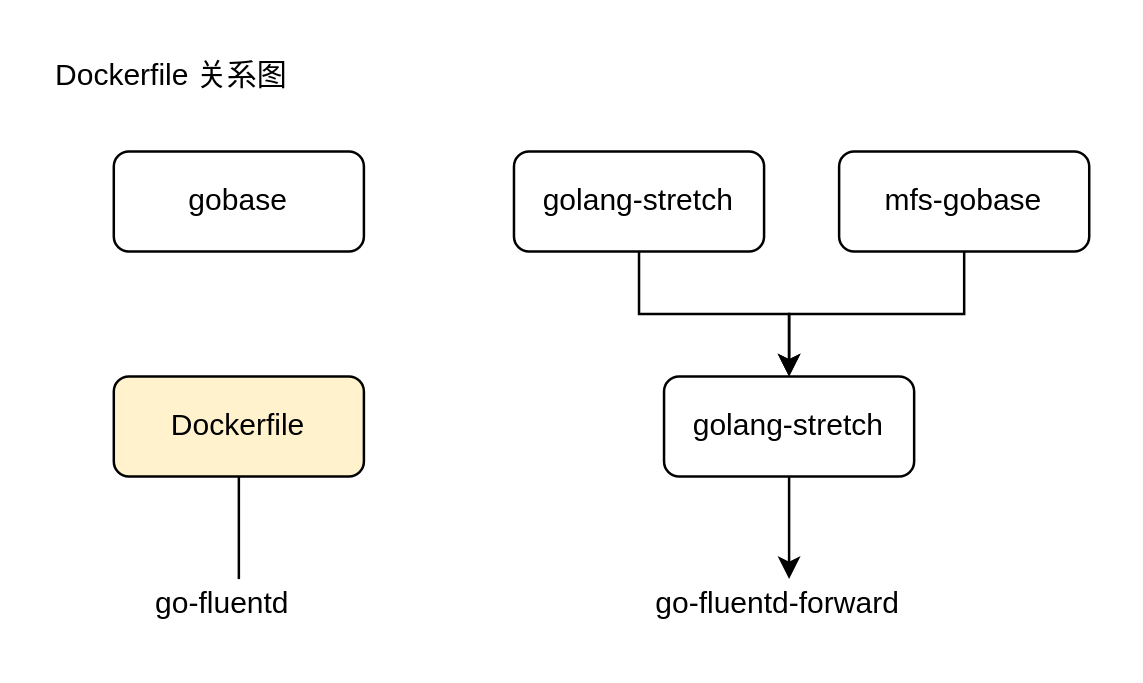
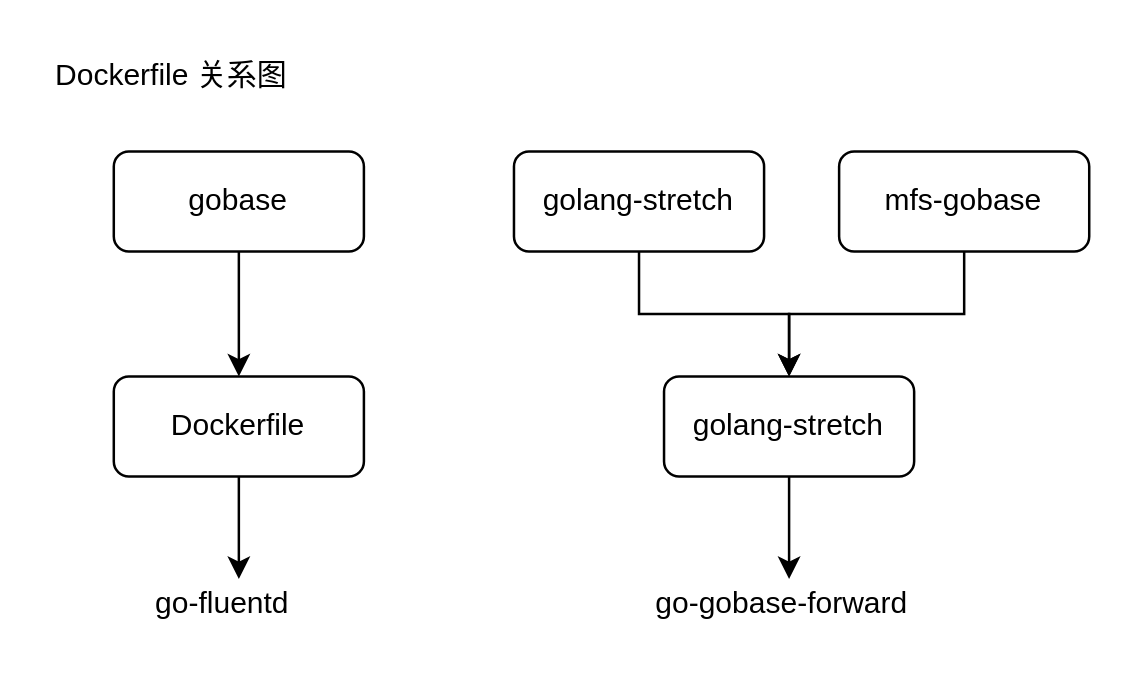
none -> (239, 305)
(239, 426) -> (239, 426)
(239, 568) -> (239, 560)
(804, 604) -> (799, 604)
